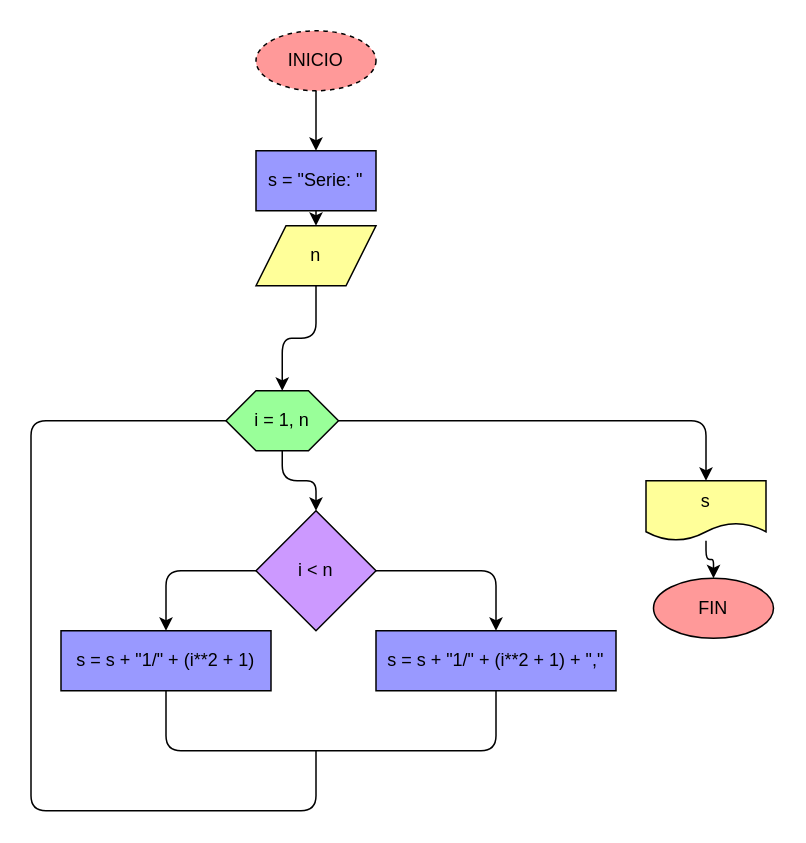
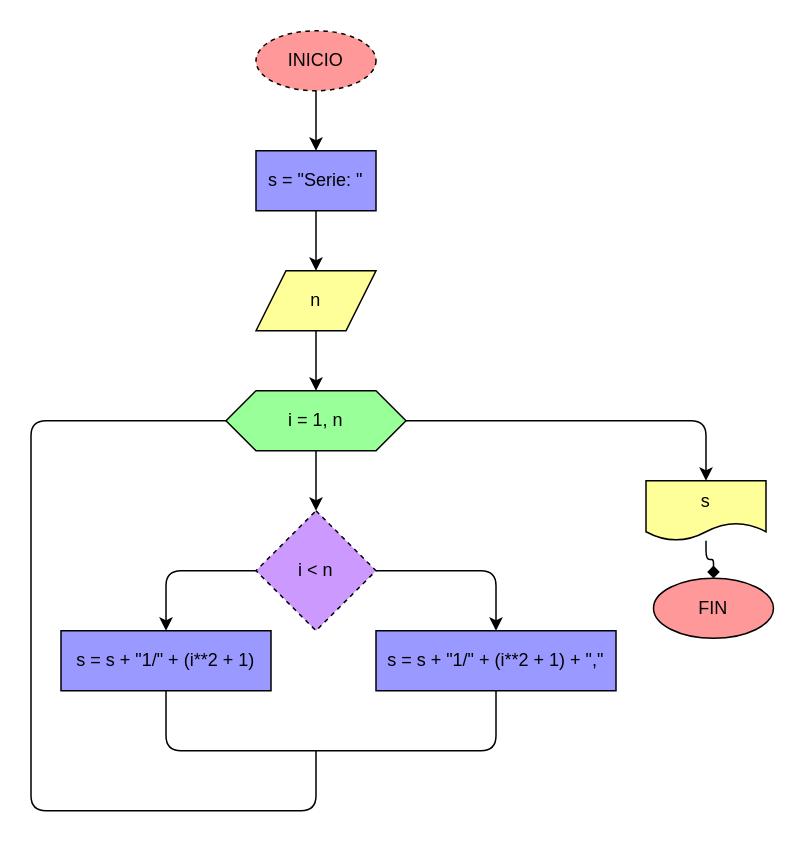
(316, 256) -> (316, 301)
(282, 421) -> (316, 421)
(713, 566) -> (713, 565)
(316, 571) -> (316, 571)
